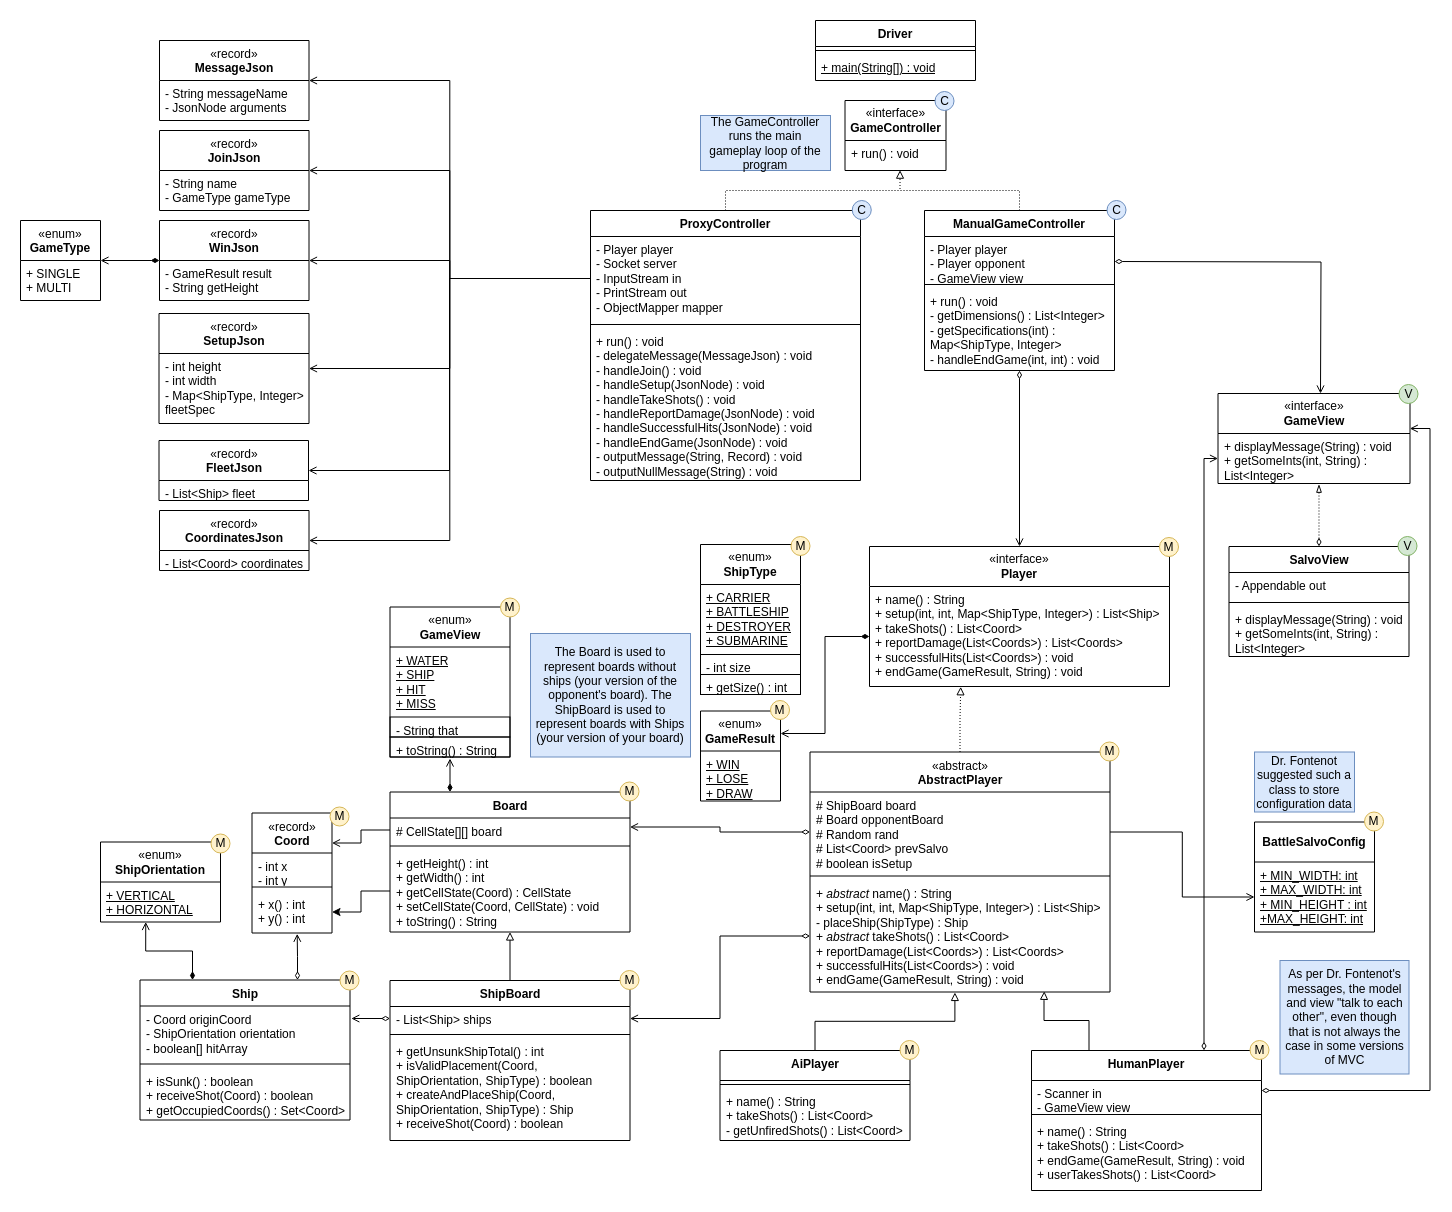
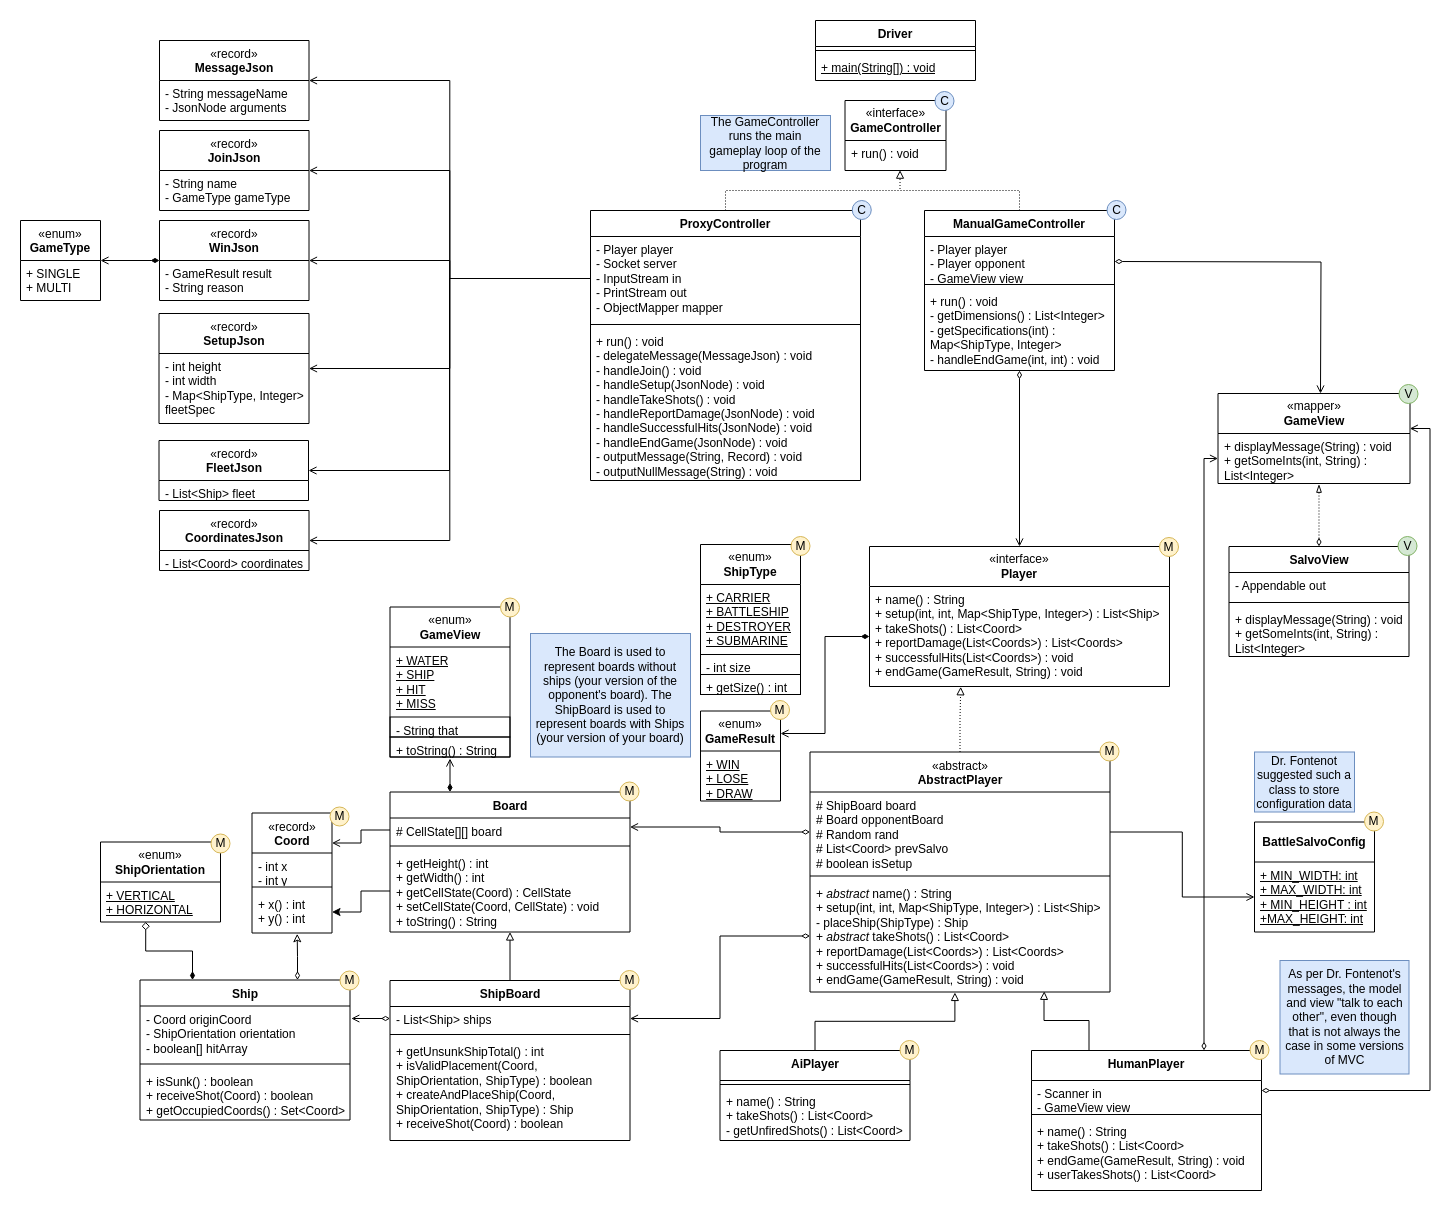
(223, 282) -> (223, 282)
(1315, 414) -> (1315, 414)
(146, 928) -> (146, 931)
(297, 940) -> (297, 942)
